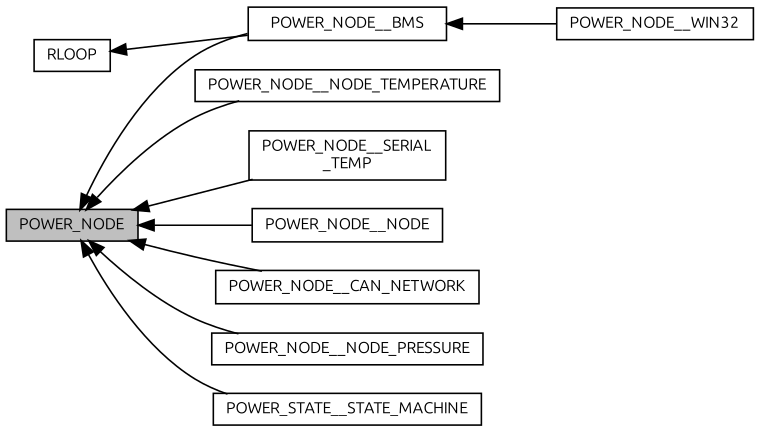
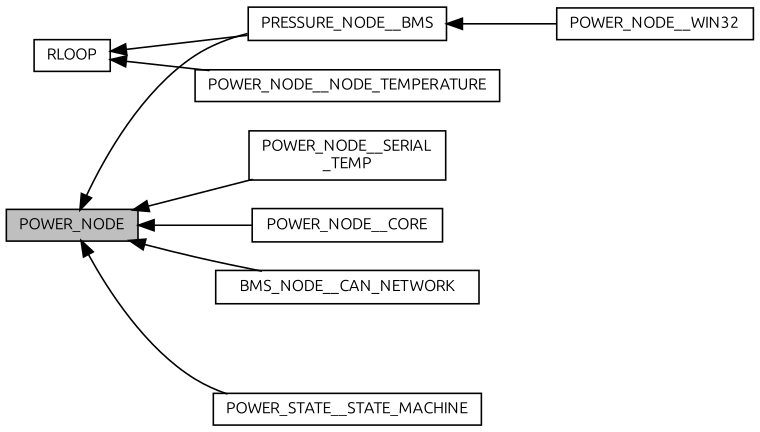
(347, 24) -> (347, 24)
(161, 139) -> (166, 66)
(347, 225) -> (347, 225)
(347, 287) -> (347, 287)
(347, 349) -> none
